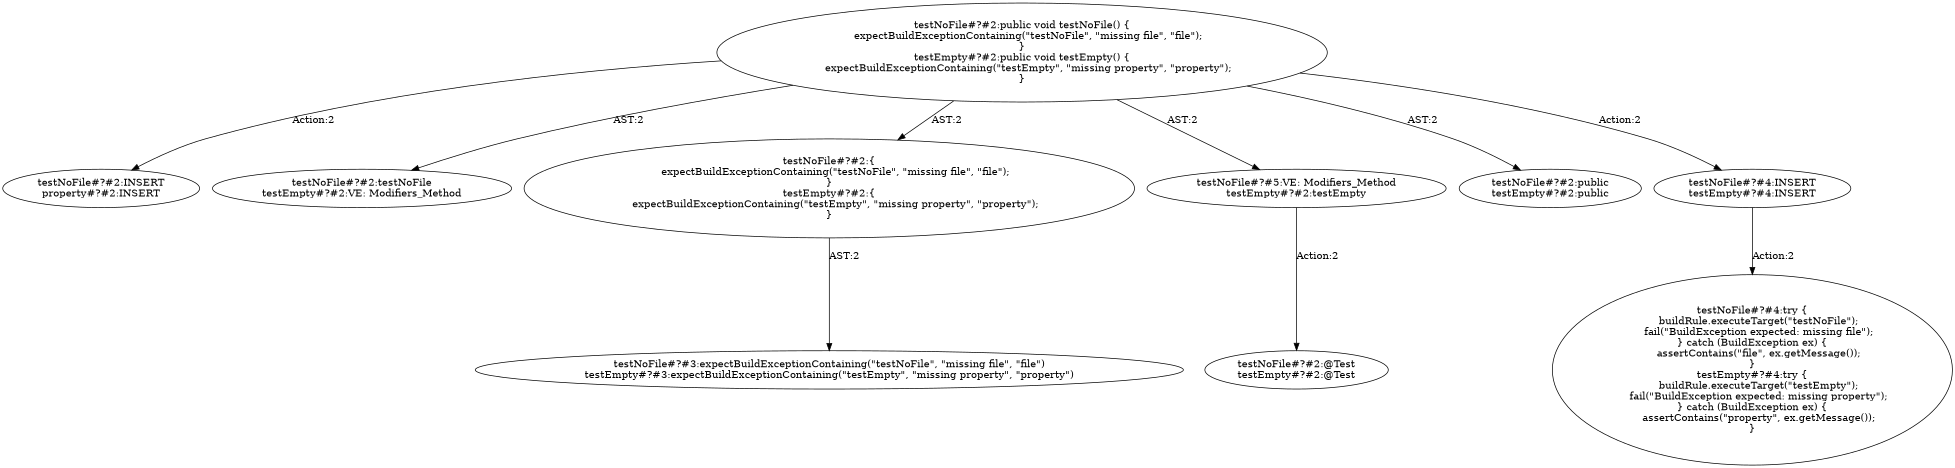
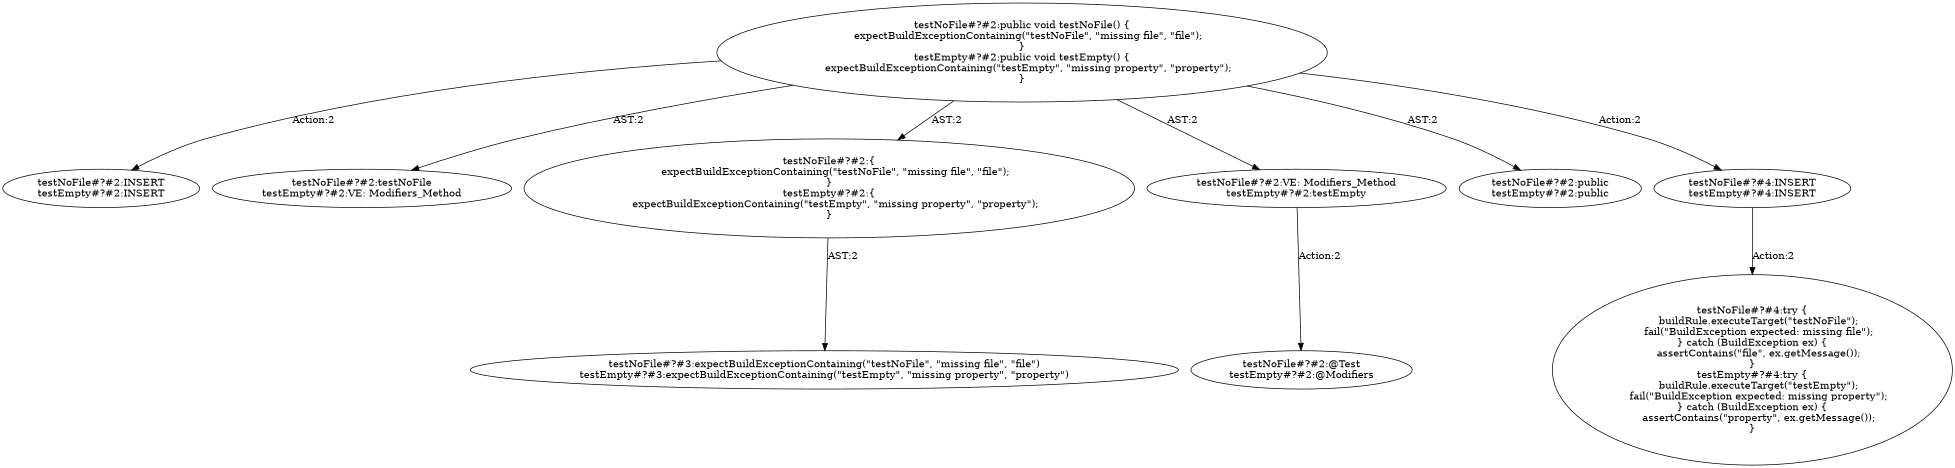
(101, 188) -> (101, 188)
(1297, 188) -> (1297, 188)
(1297, 370) -> (1302, 370)
